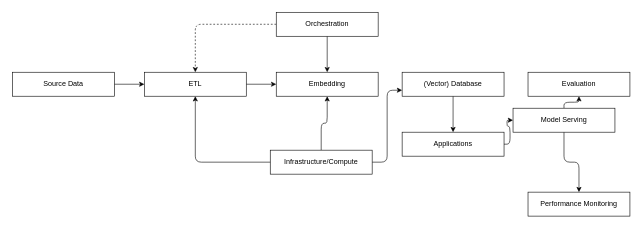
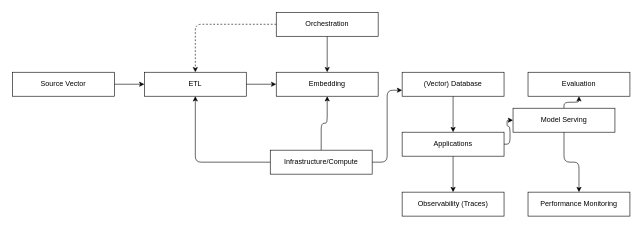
(63, 84) -> (63, 84)
none -> (453, 186)
none -> (453, 204)
